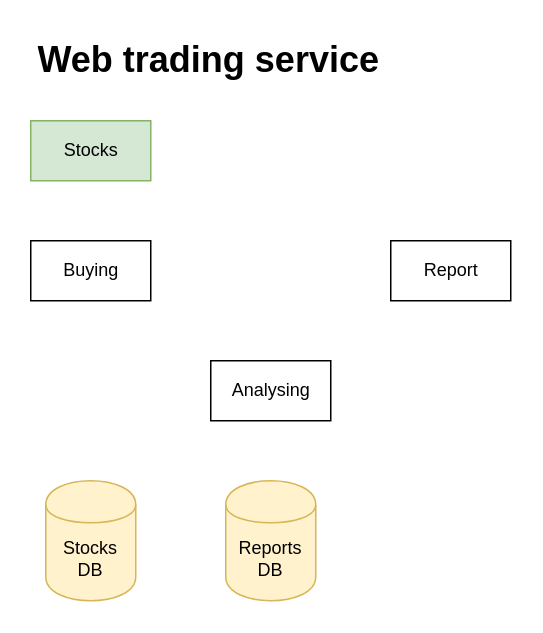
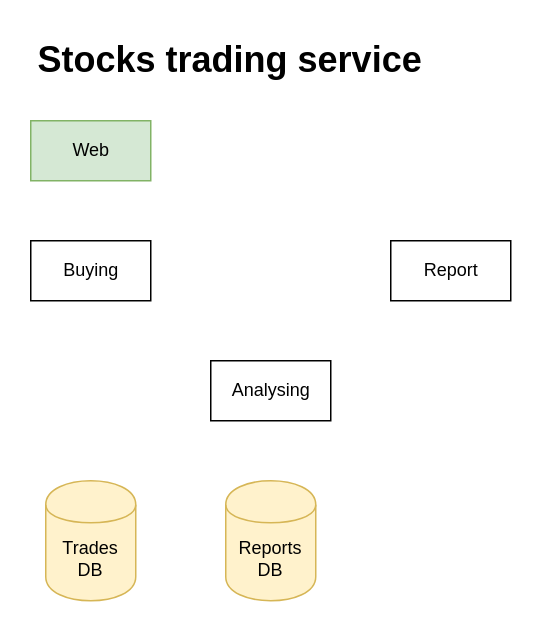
(125, 27) -> (140, 27)
(92, 151) -> (92, 151)
(91, 559) -> (91, 559)
